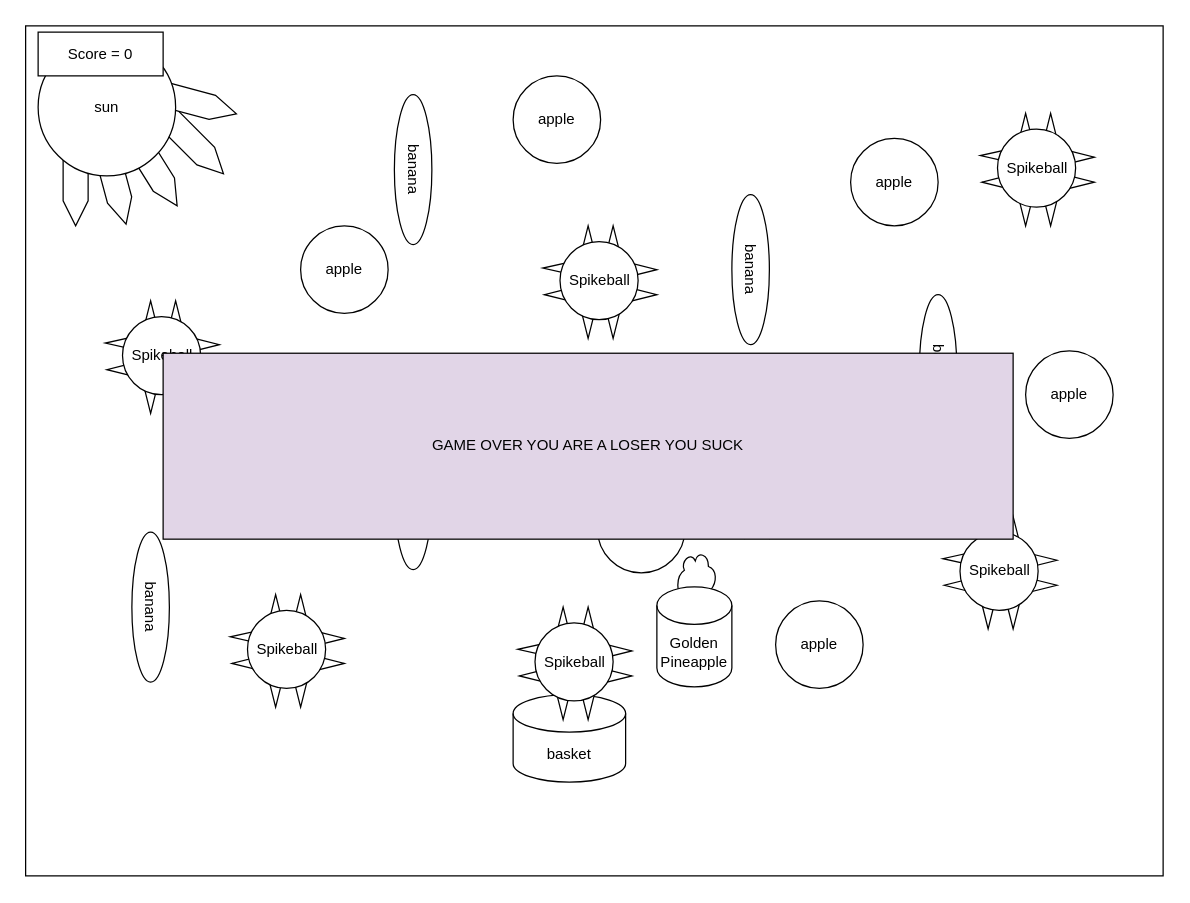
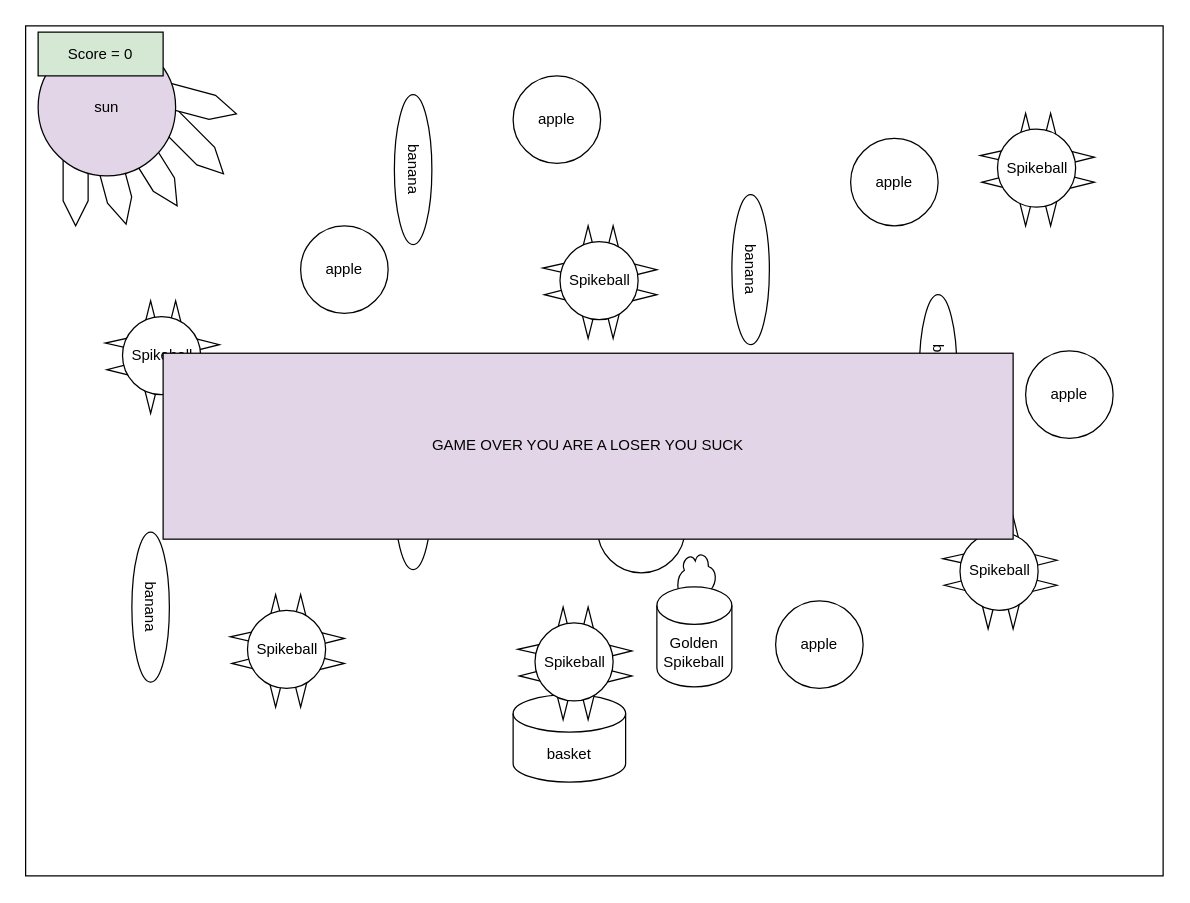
(101, 54) -> (101, 54)
(107, 107) -> (107, 107)
(694, 652) -> (694, 652)
